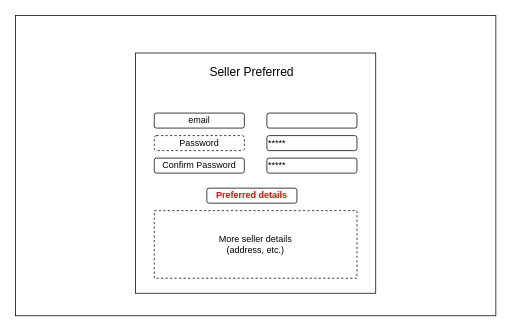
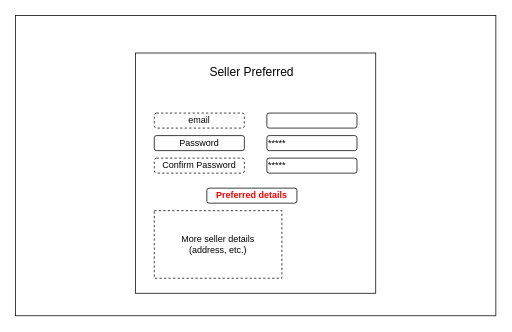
(199, 120) -> (199, 120)
(199, 143) -> (199, 143)
(199, 165) -> (199, 165)
(255, 244) -> (218, 244)
